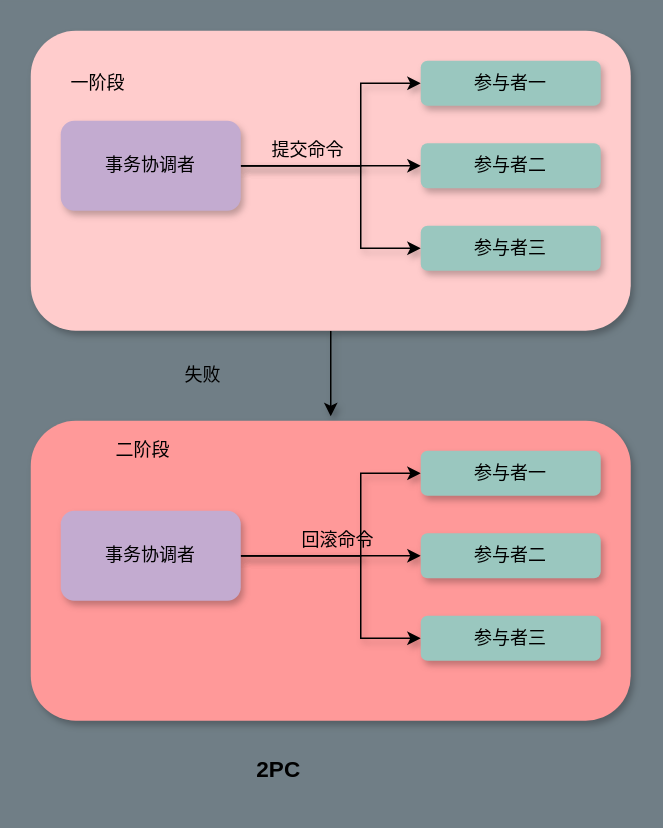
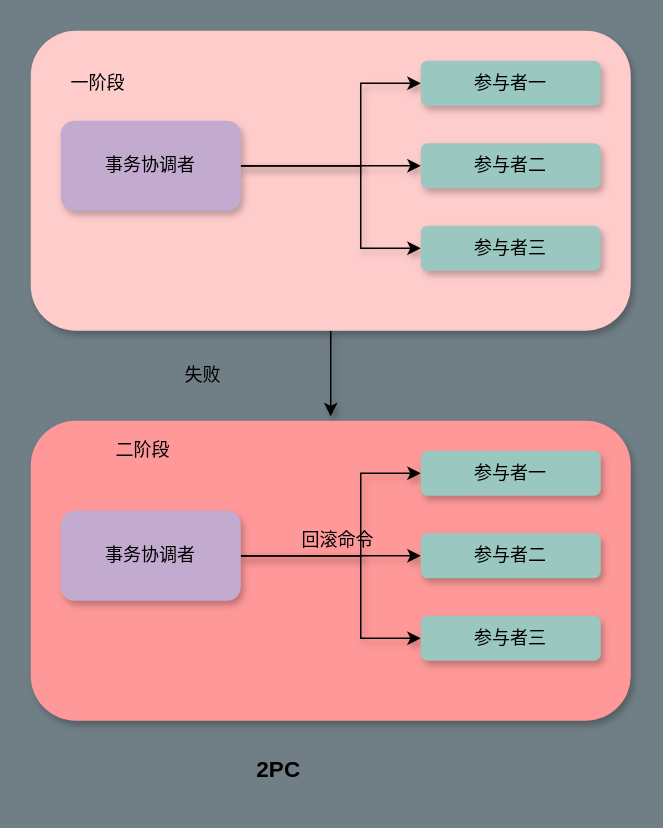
(308, 151) -> none
